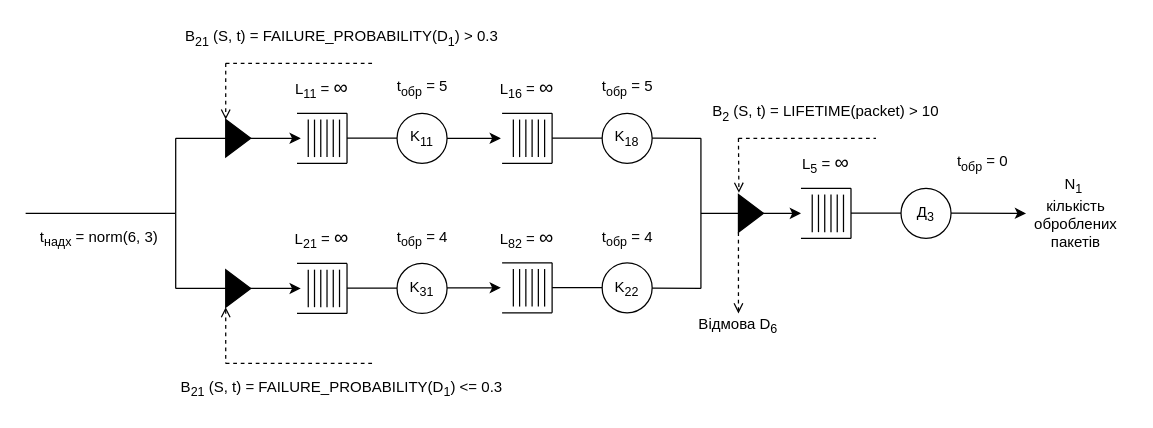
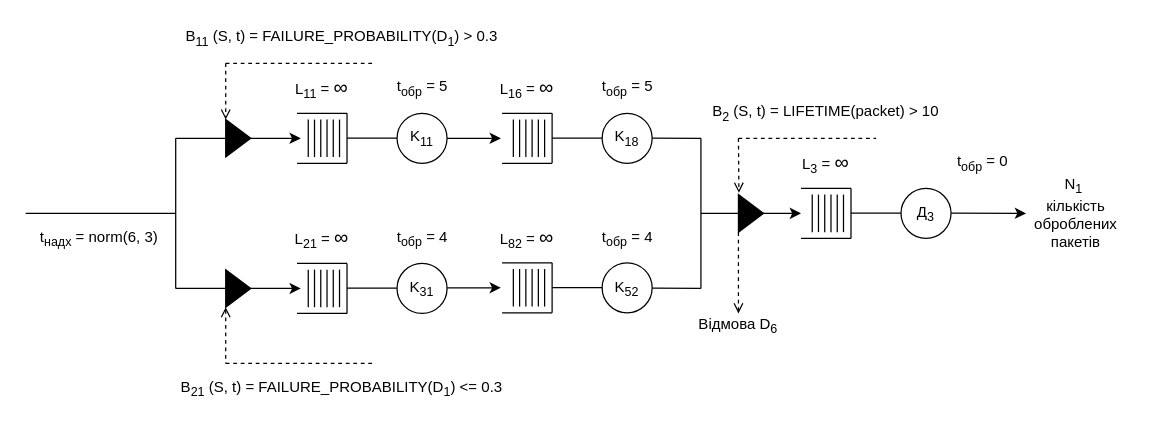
(342, 38) -> (342, 38)
(826, 163) -> (826, 163)
(627, 288) -> (627, 288)
